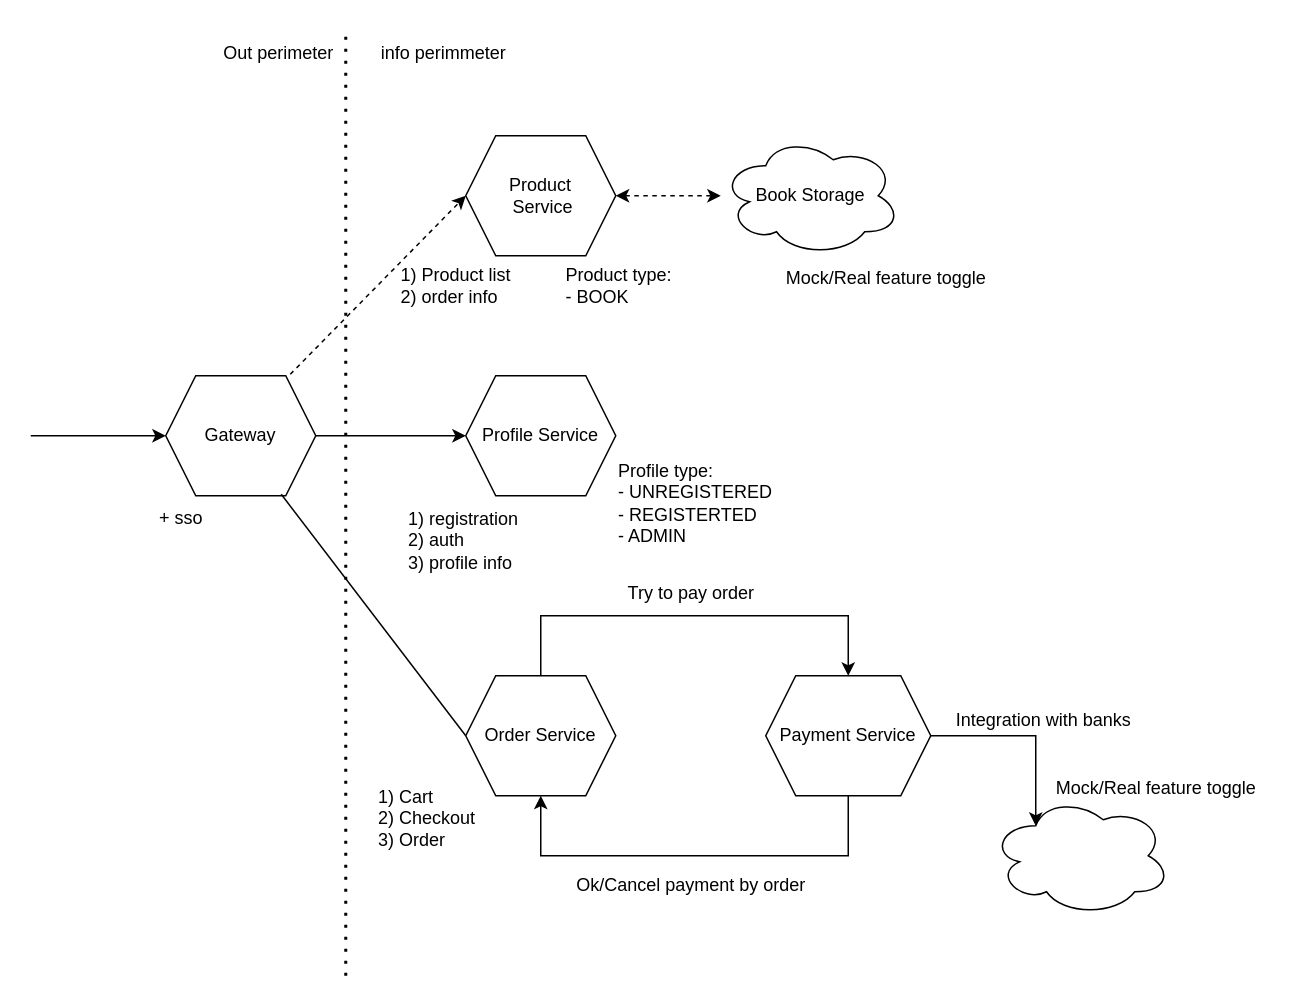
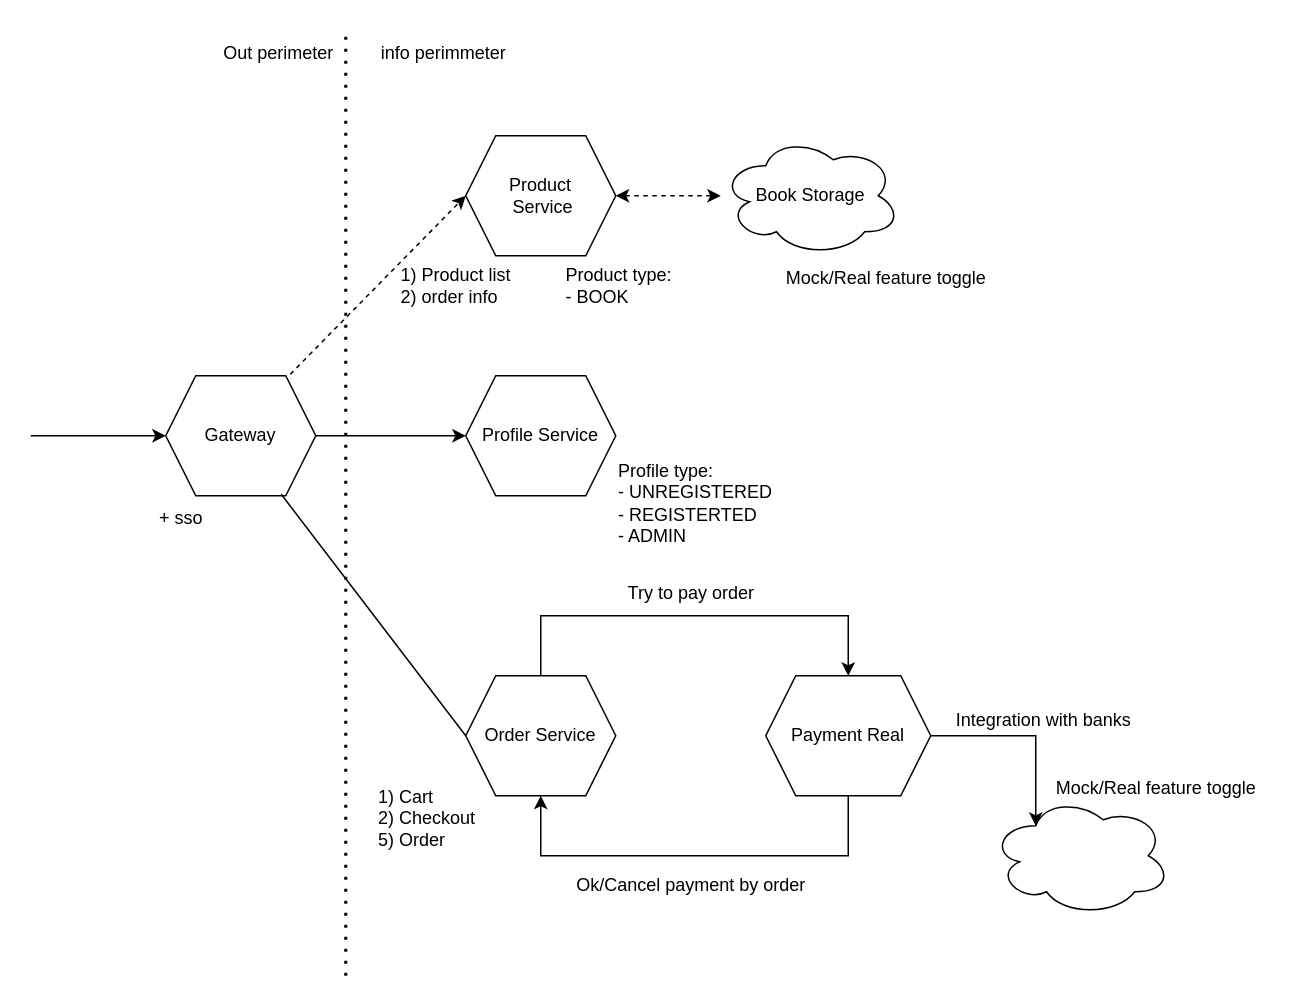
(481, 541) -> none
(848, 736) -> (848, 736)
(432, 818) -> (432, 818)
